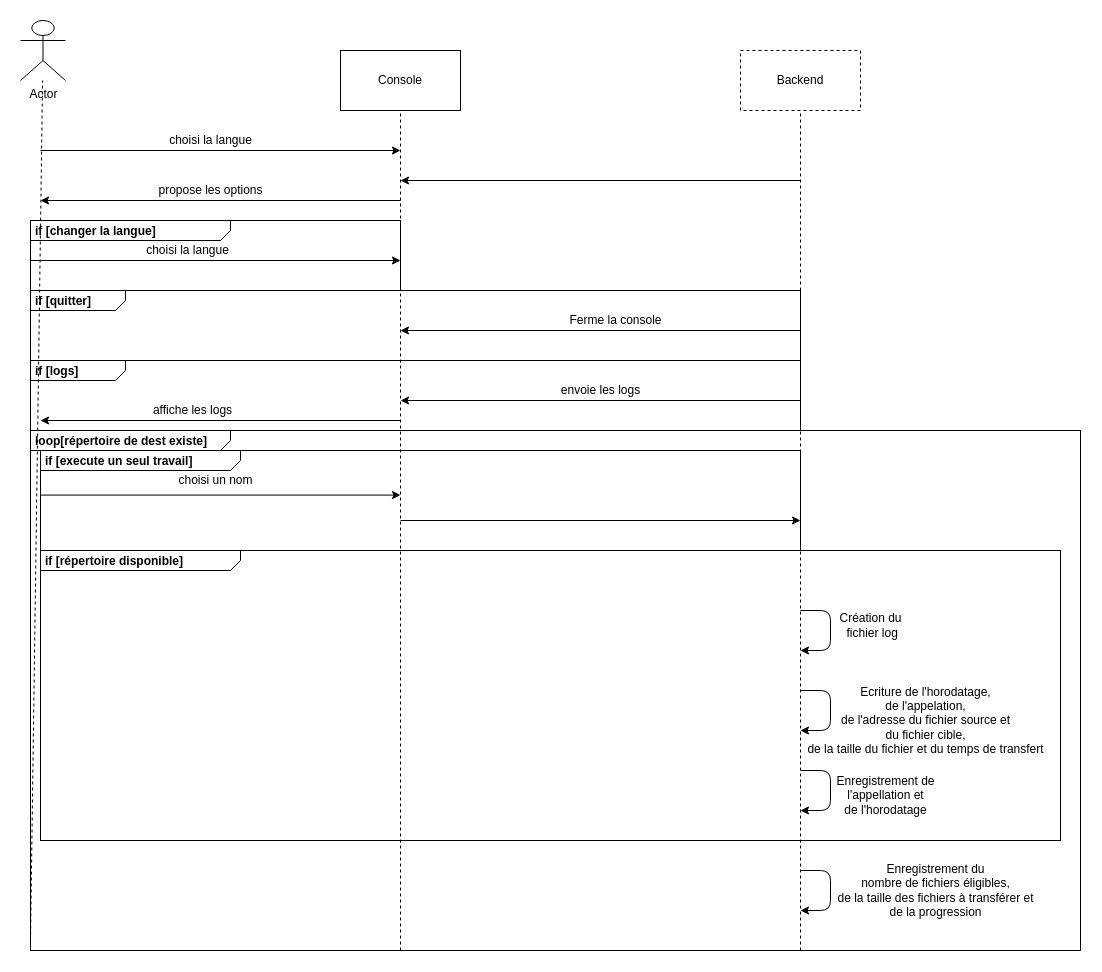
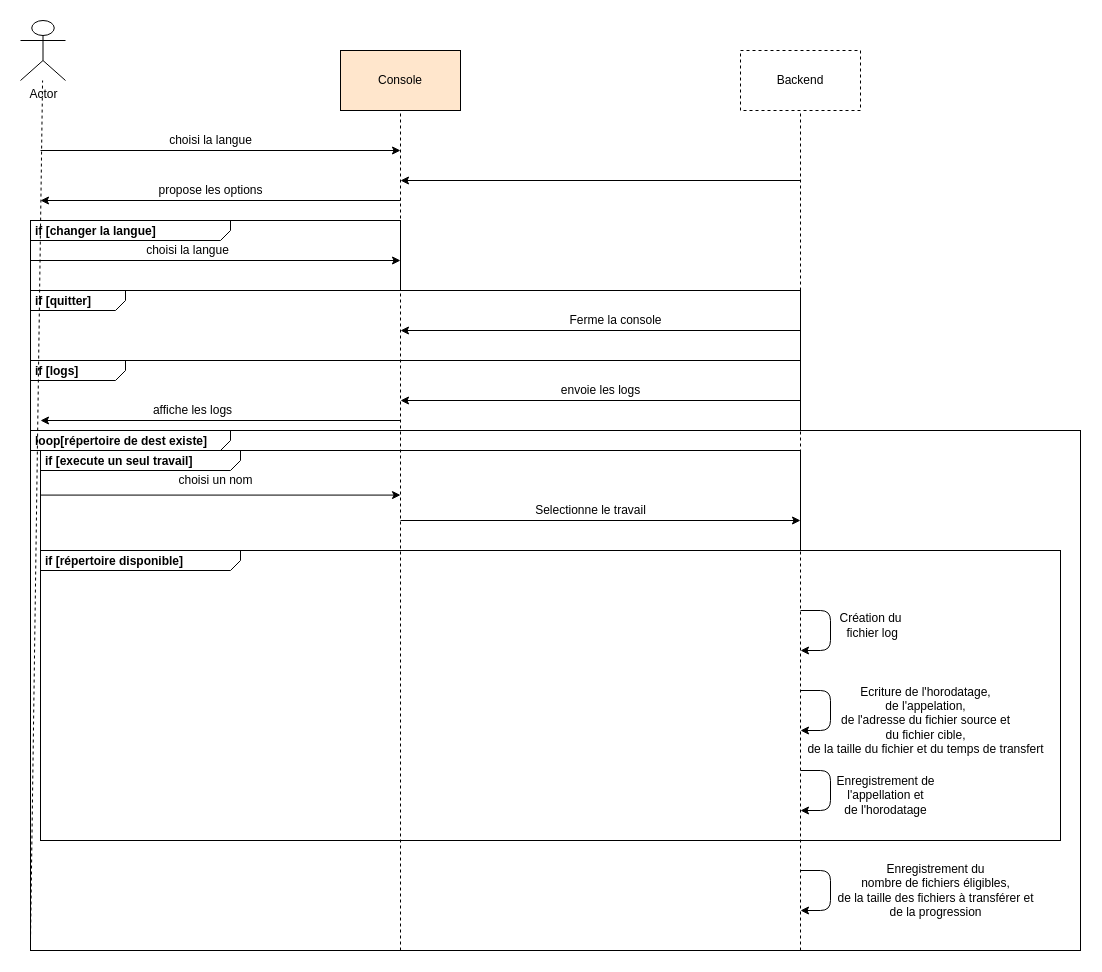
(401, 81) -> (401, 81)
none -> (591, 511)
